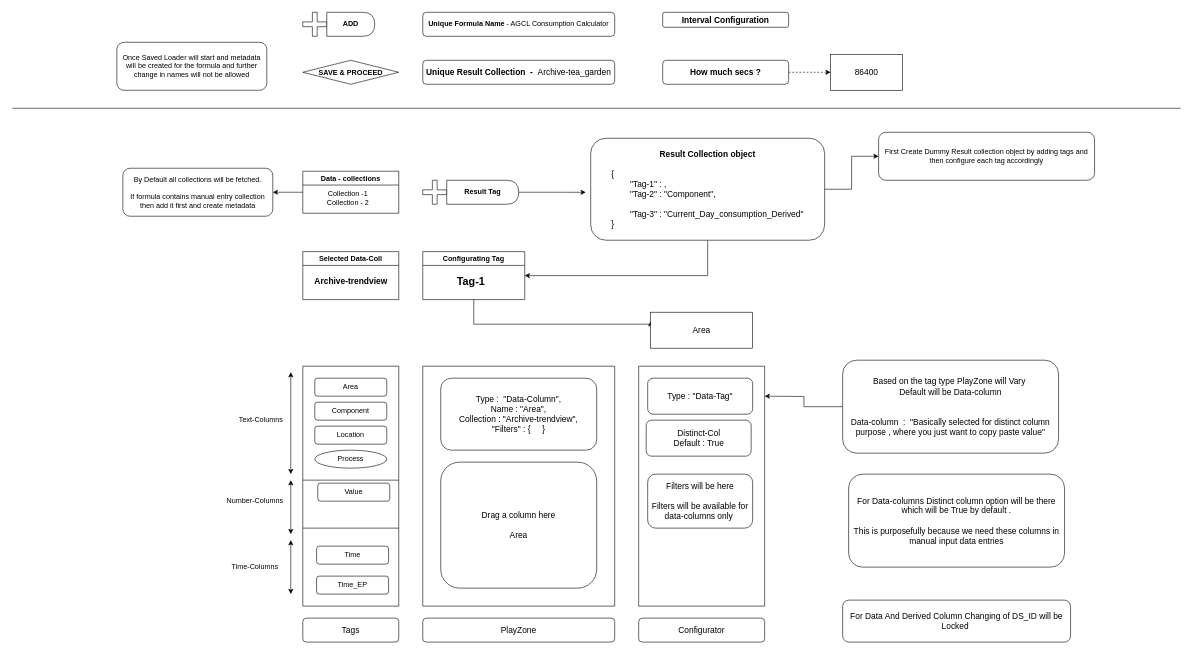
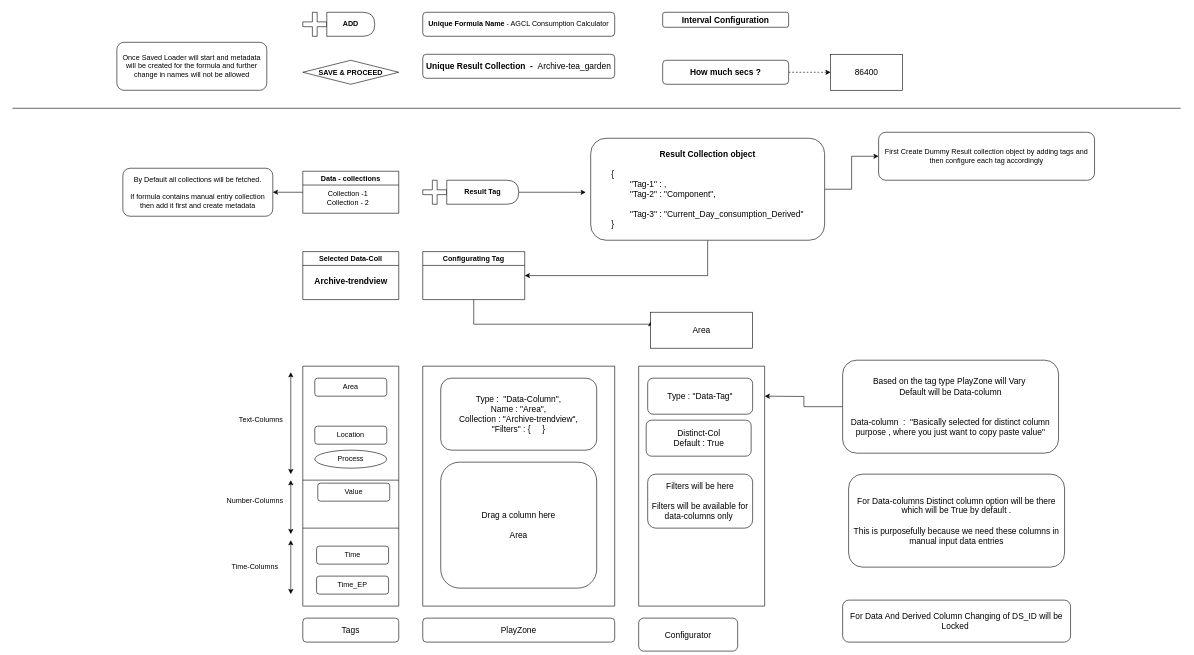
(519, 72) -> (519, 66)
(471, 282) -> none
(351, 411) -> none
(702, 630) -> (688, 635)
